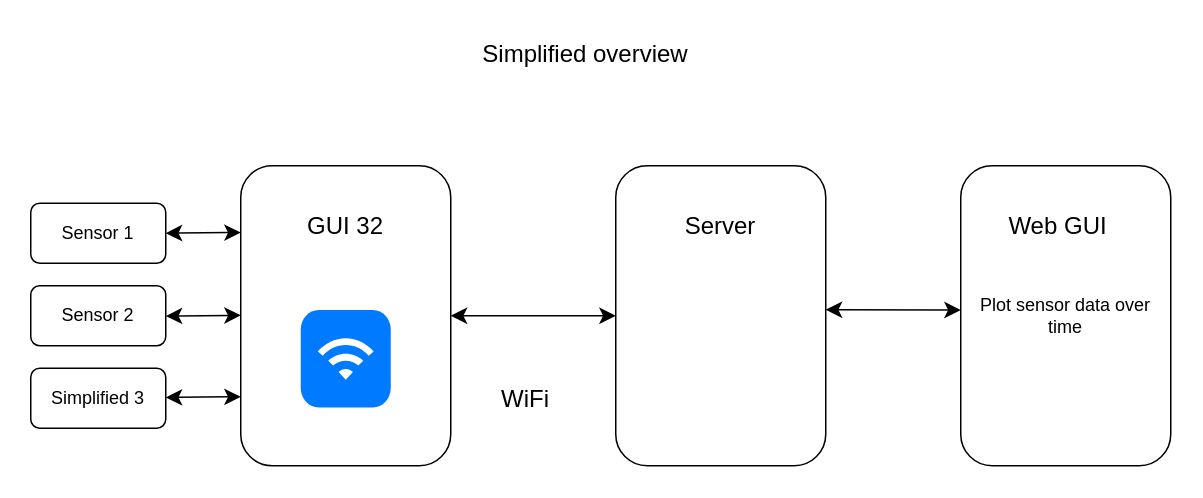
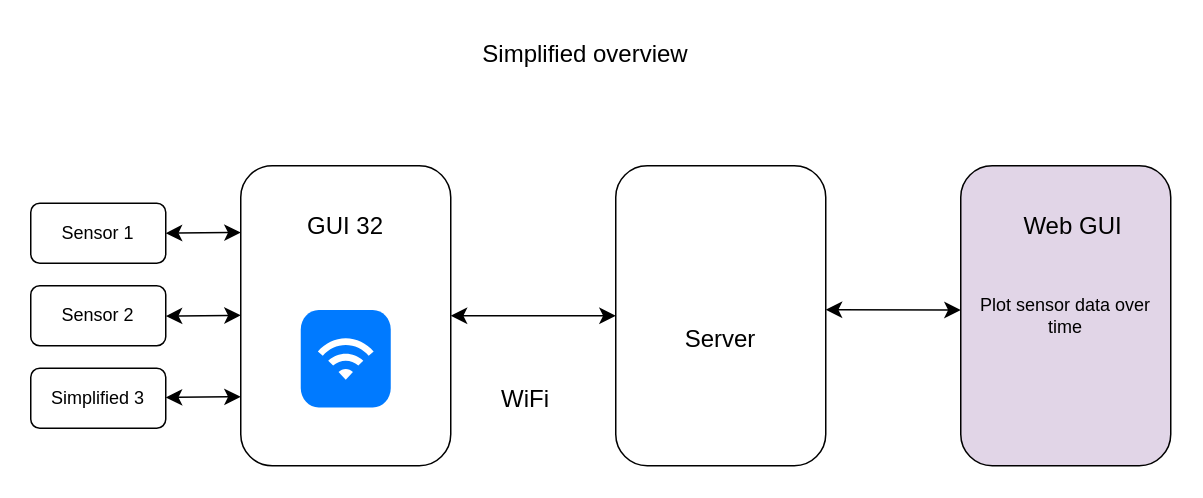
(721, 226) -> (721, 338)
(1058, 226) -> (1073, 226)
(1066, 316) -> (1066, 316)
